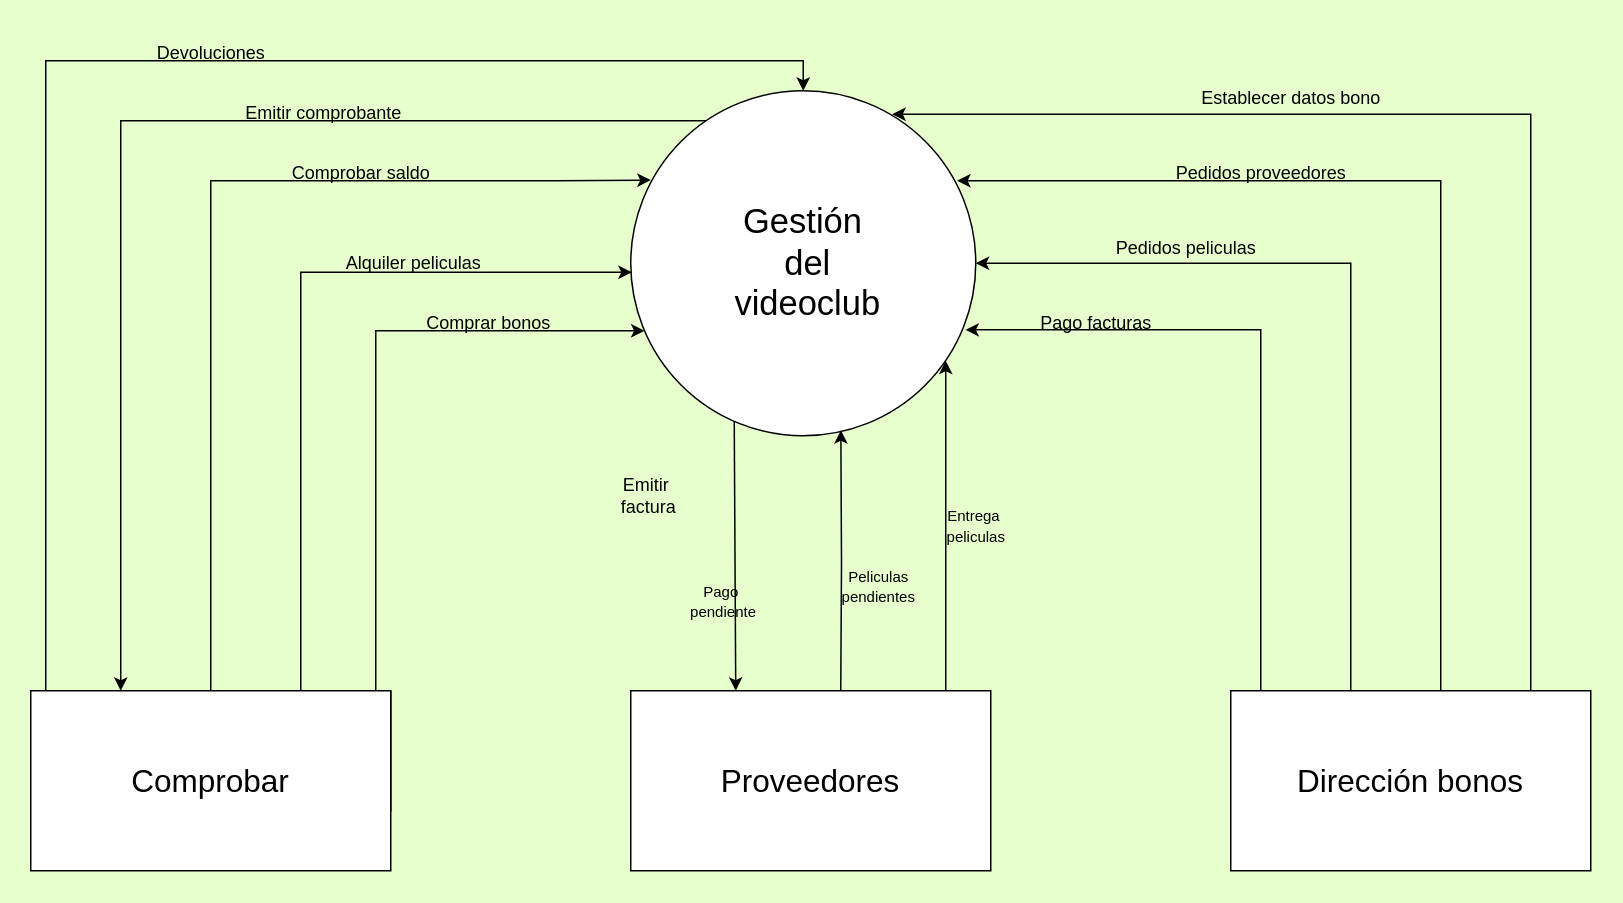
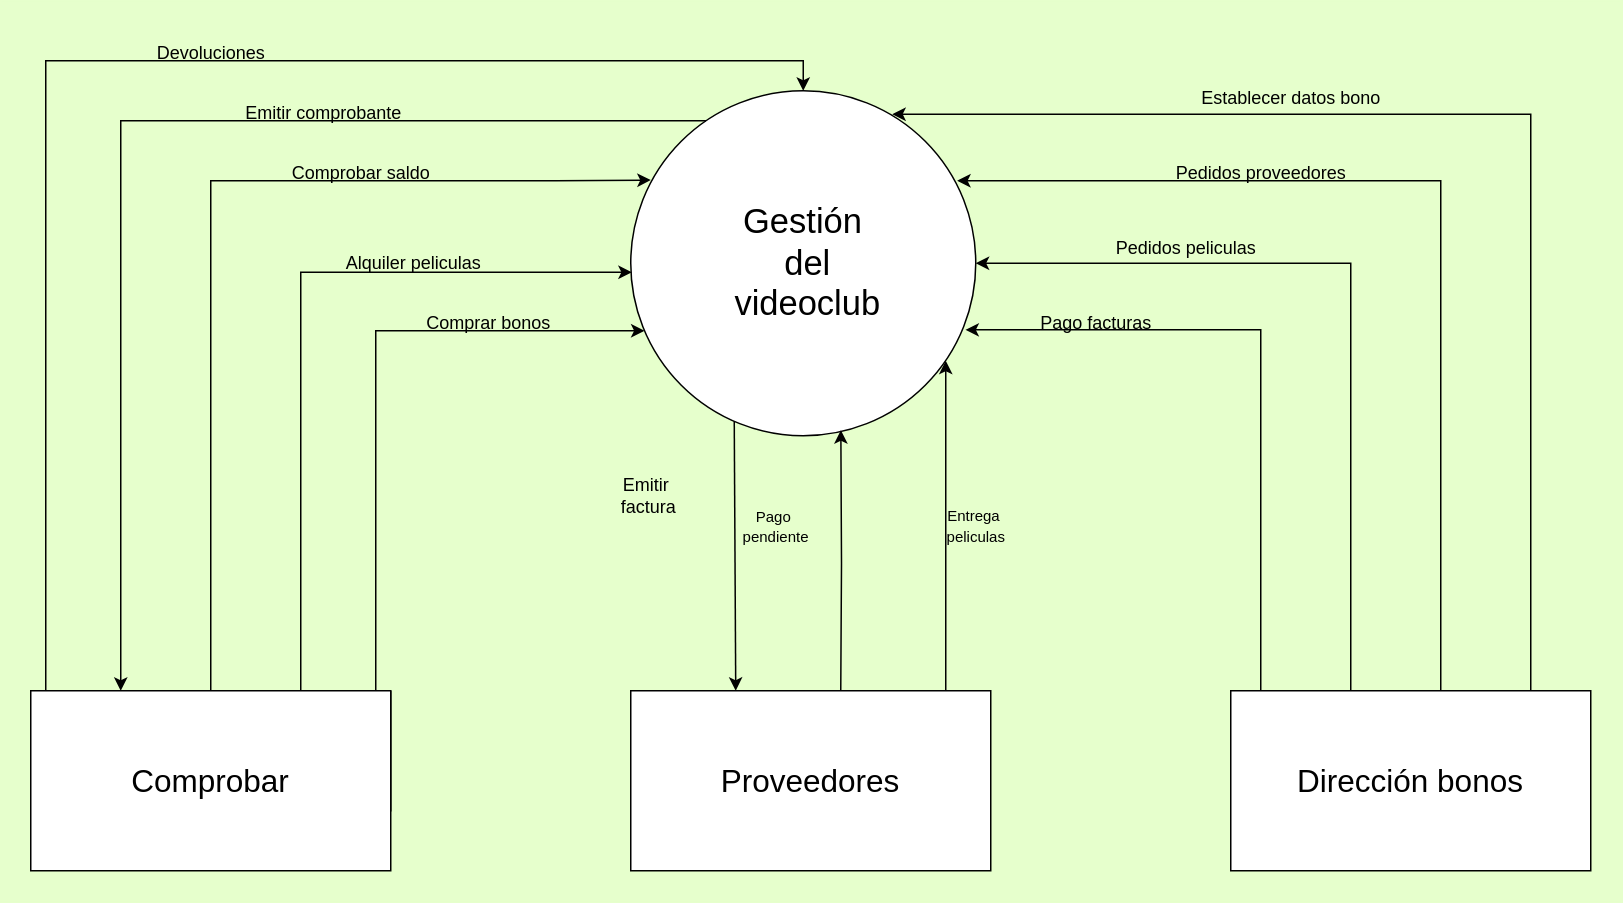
(878, 586) -> none
(721, 601) -> (773, 526)
